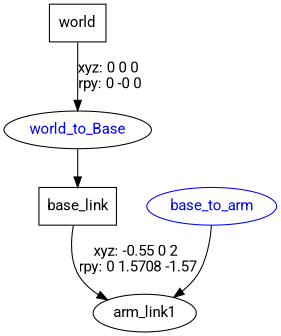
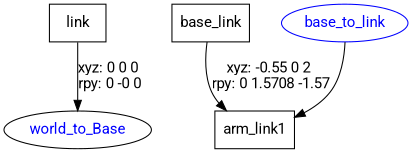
(78, 23) -> (78, 23)
(78, 163) -> none
(212, 206) -> (345, 23)
(145, 313) -> (255, 130)
